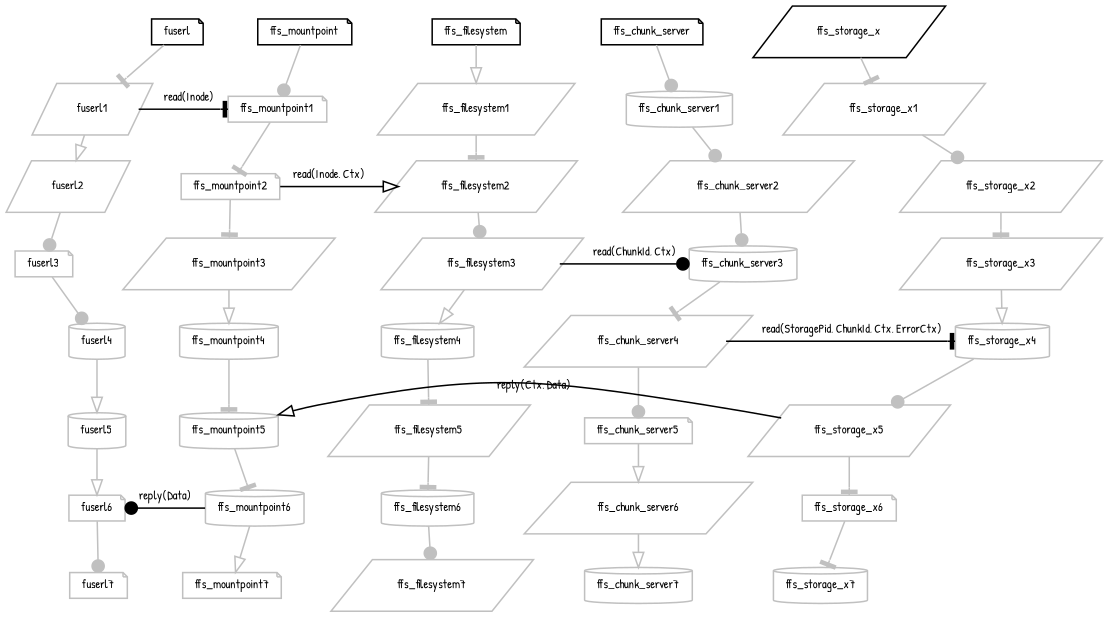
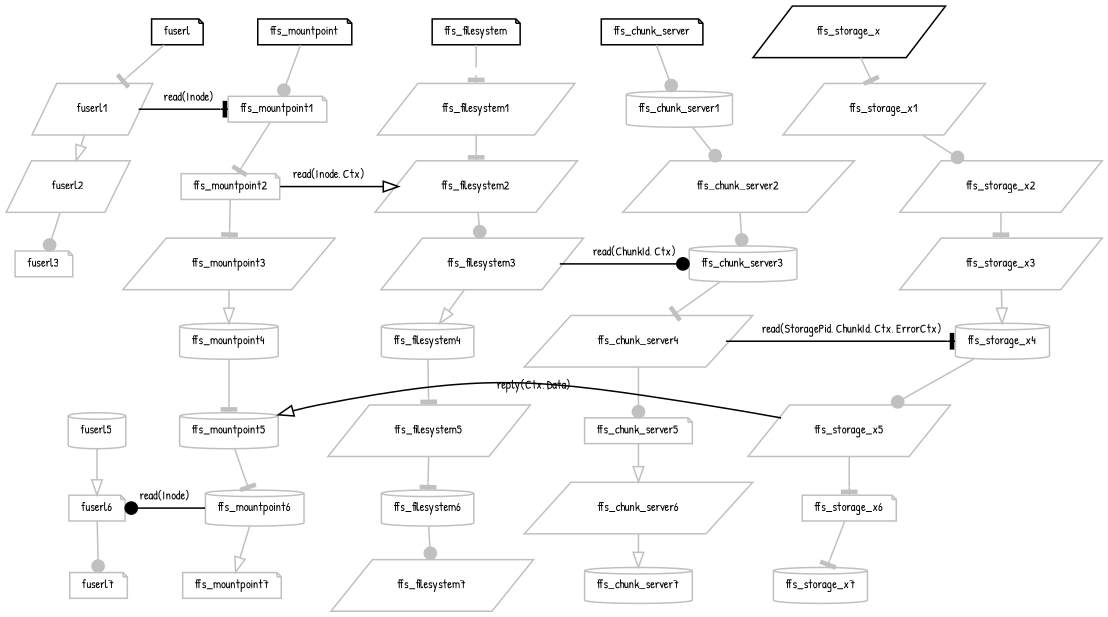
(476, 56) -> (476, 56)
(97, 341) -> none
(165, 497) -> (165, 497)
